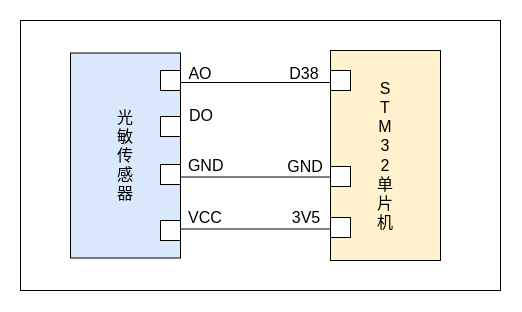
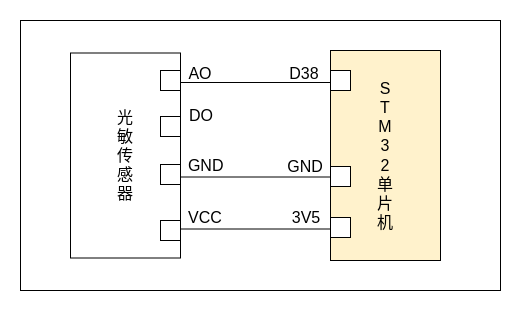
(126, 156) -> (126, 156)
